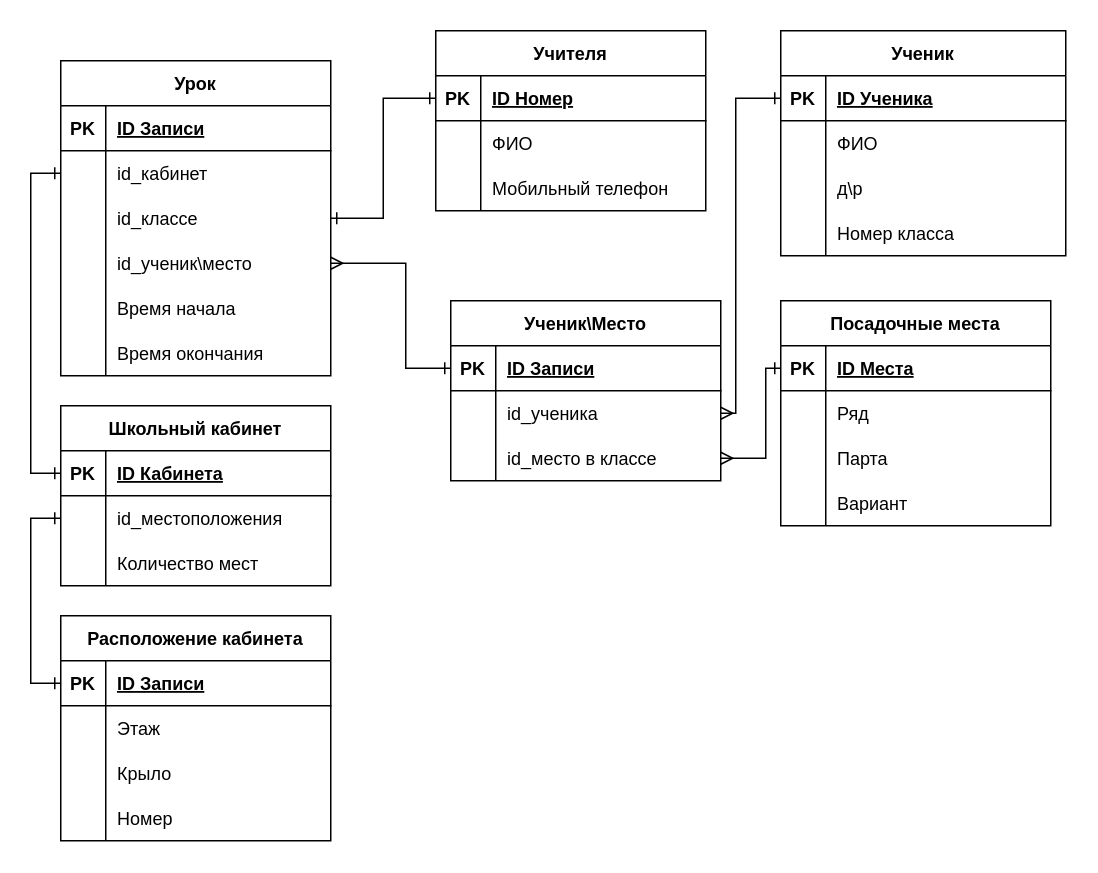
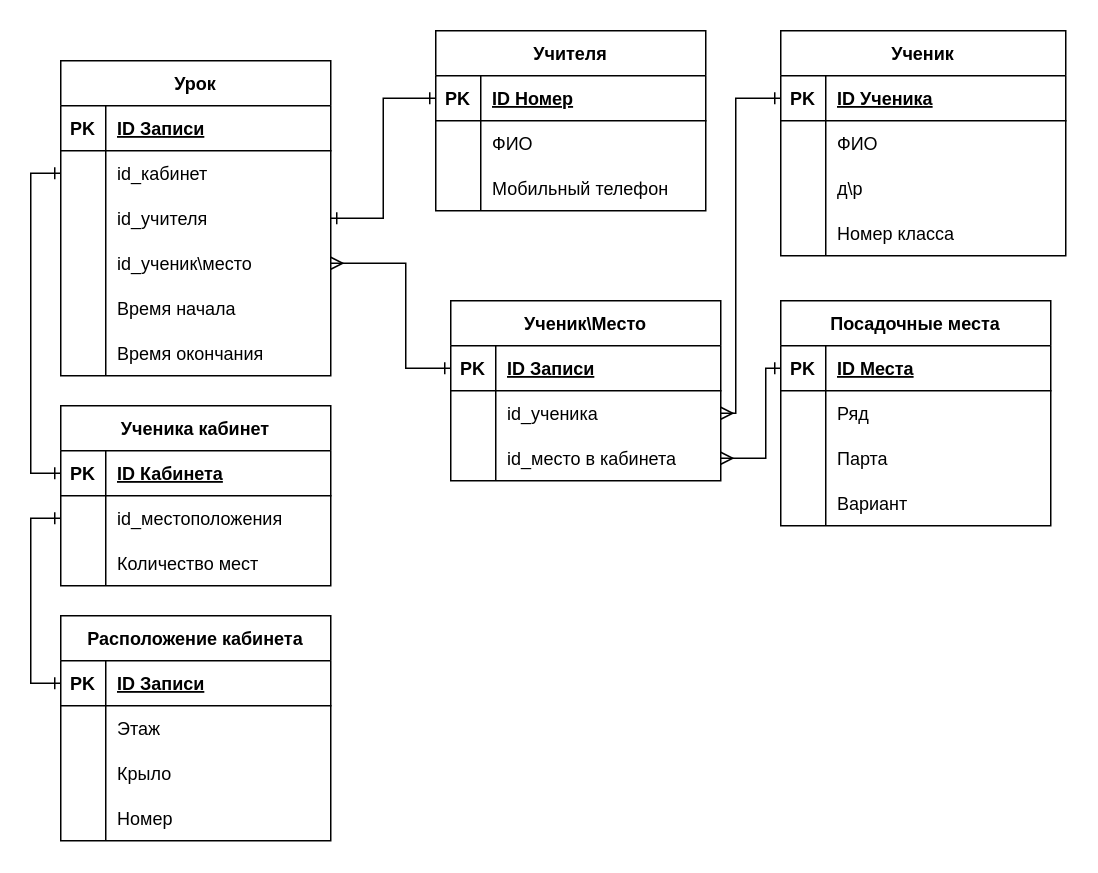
(160, 219) -> (165, 219)
(195, 429) -> (195, 429)
(586, 459) -> (596, 459)
